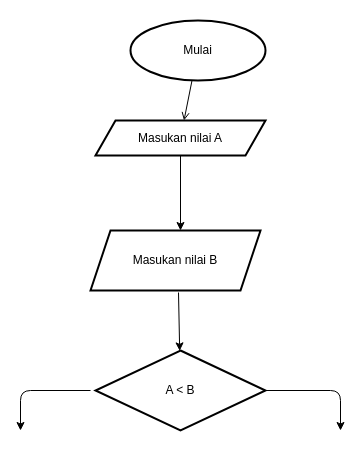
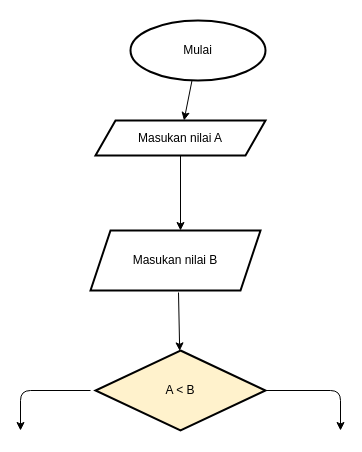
(185, 114) -> (186, 112)
(181, 391) -> (181, 391)
